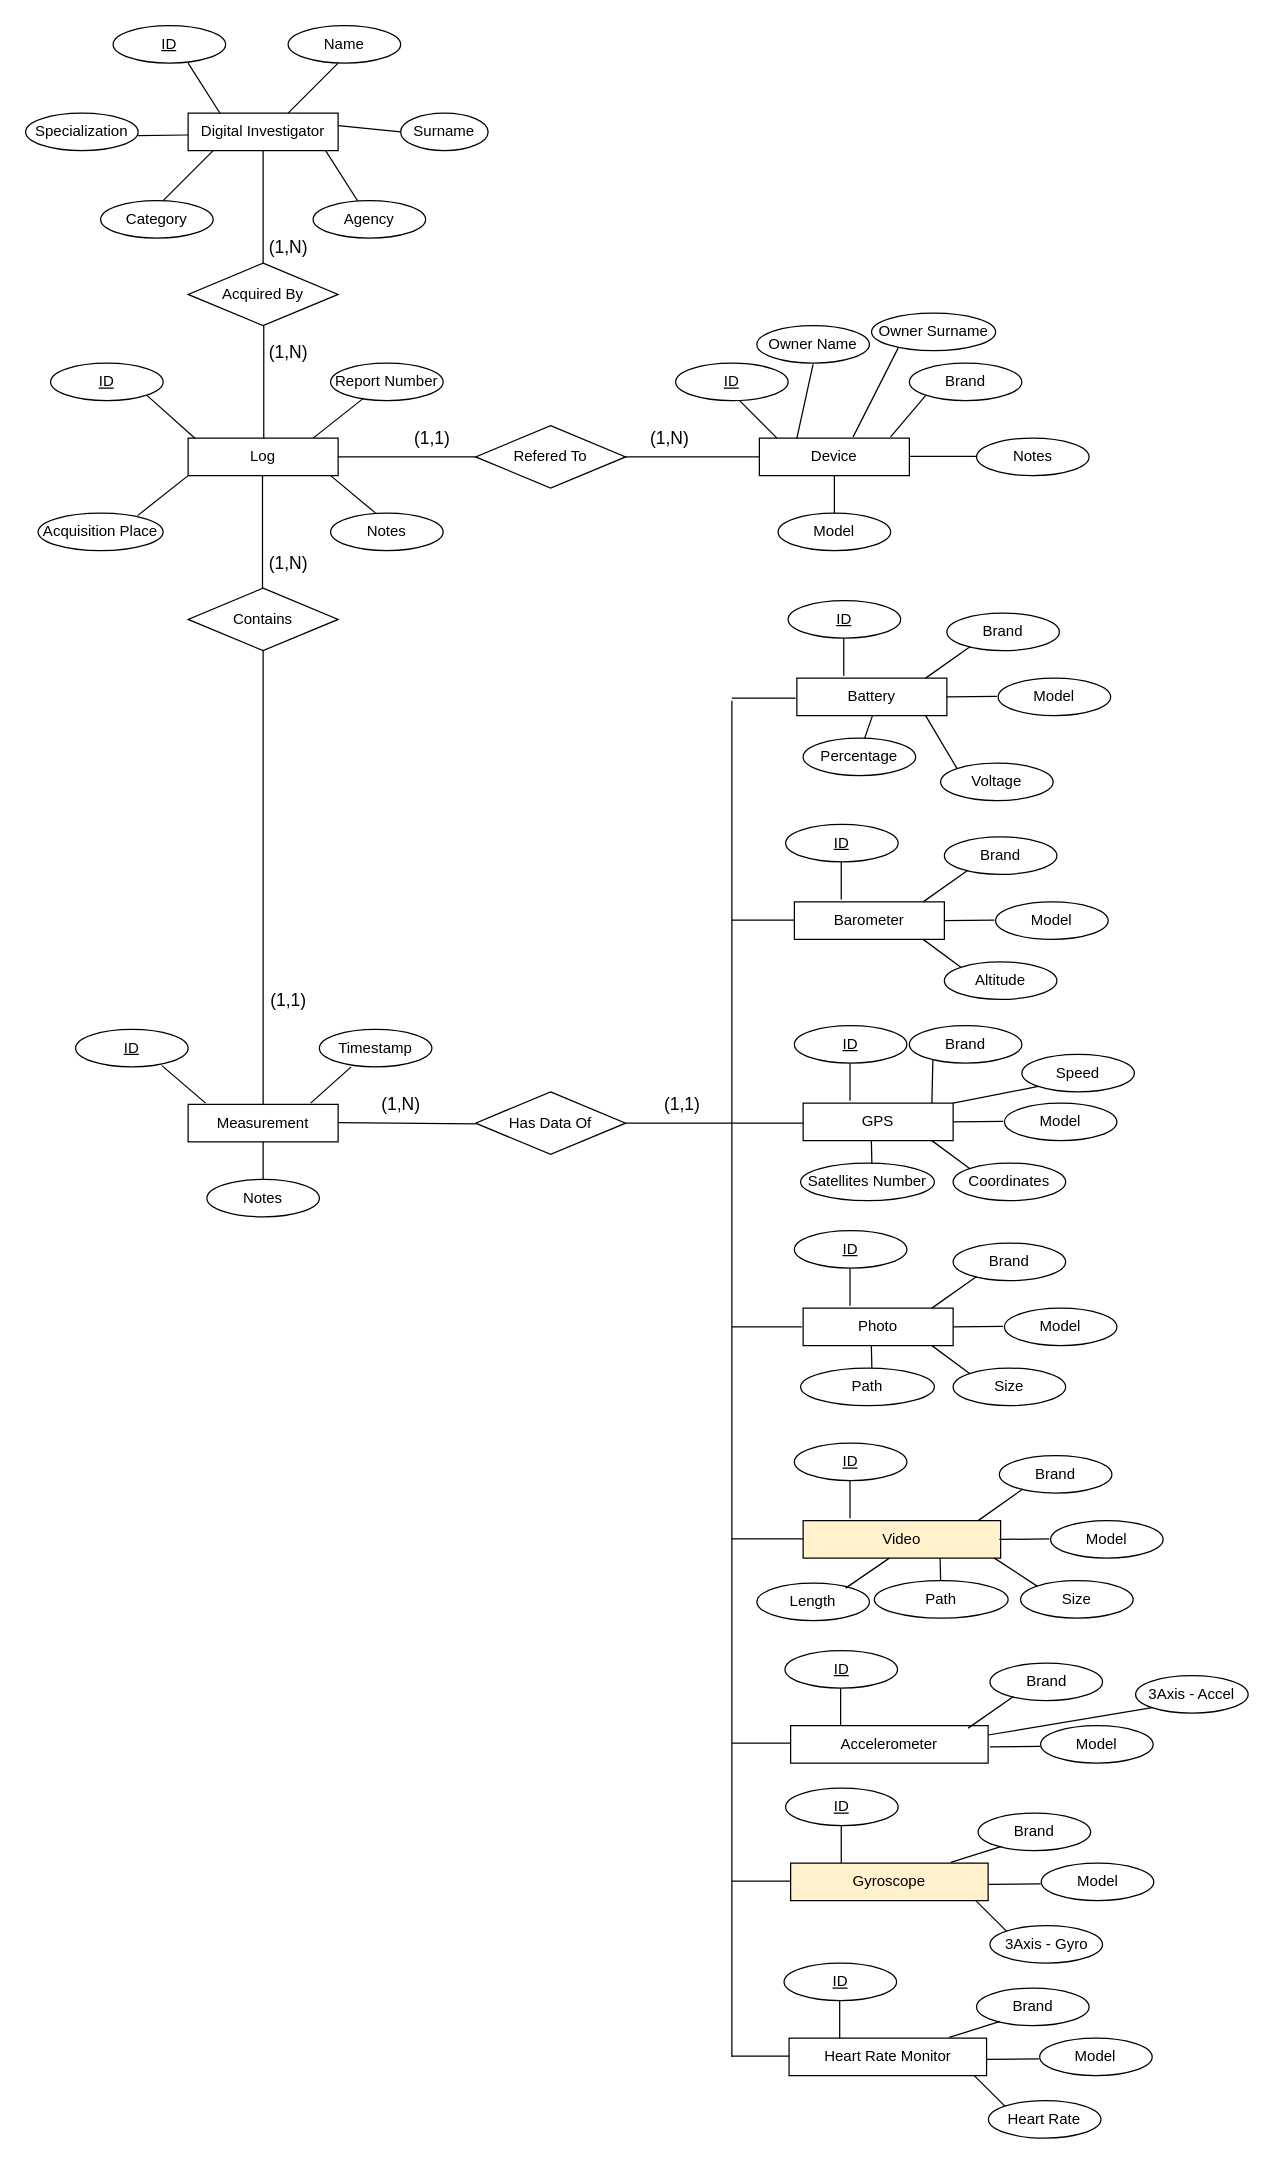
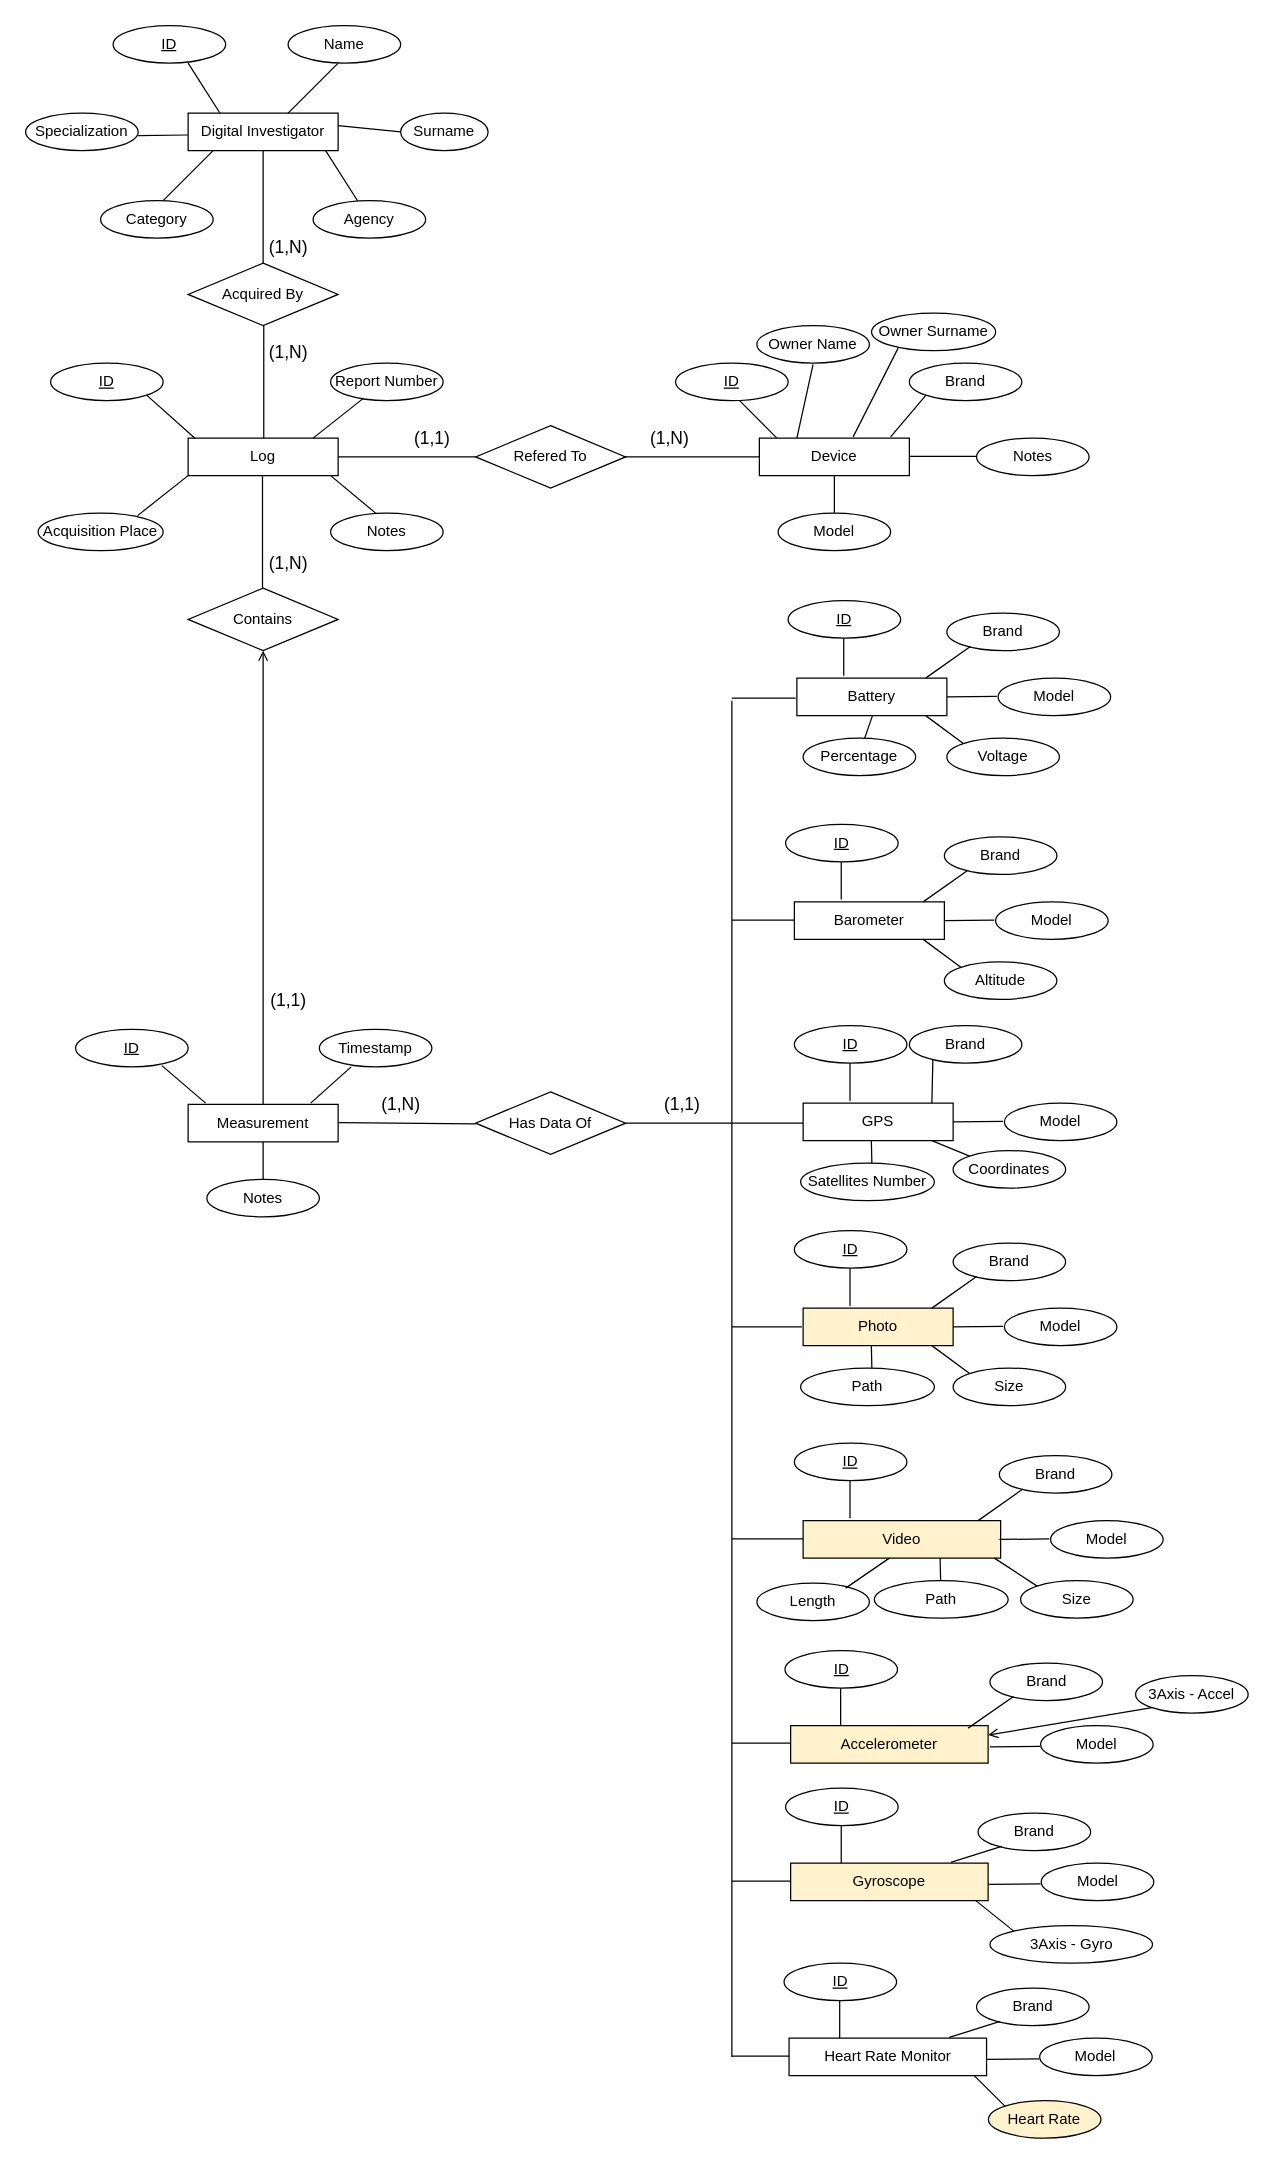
(263, 655) -> (263, 656)
(997, 782) -> (1003, 757)
(1078, 1073) -> none
(996, 1095) -> none
(1009, 1182) -> (1009, 1169)
(878, 1327) -> (878, 1327)
(993, 1734) -> (994, 1734)
(889, 1744) -> (889, 1744)
(1046, 1944) -> (1071, 1944)
(1045, 2119) -> (1045, 2119)
